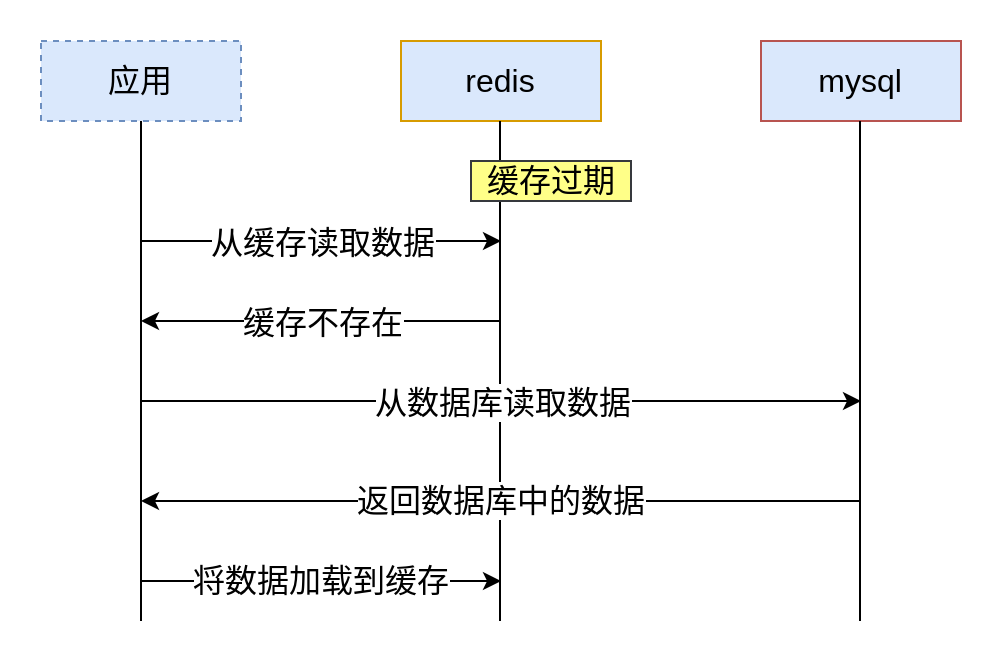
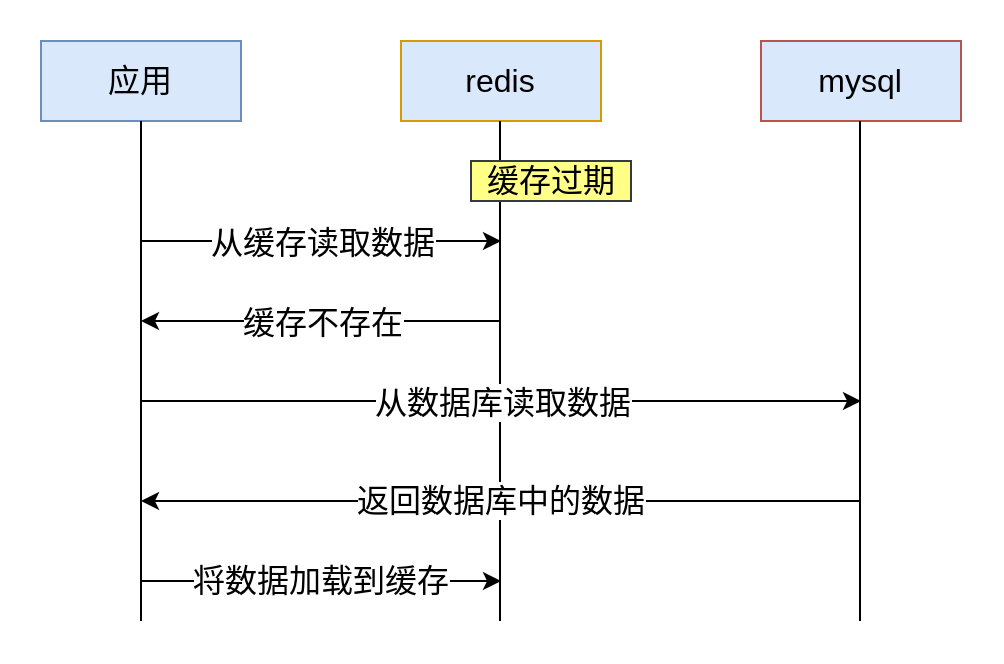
(141, 81) -> (141, 81)
